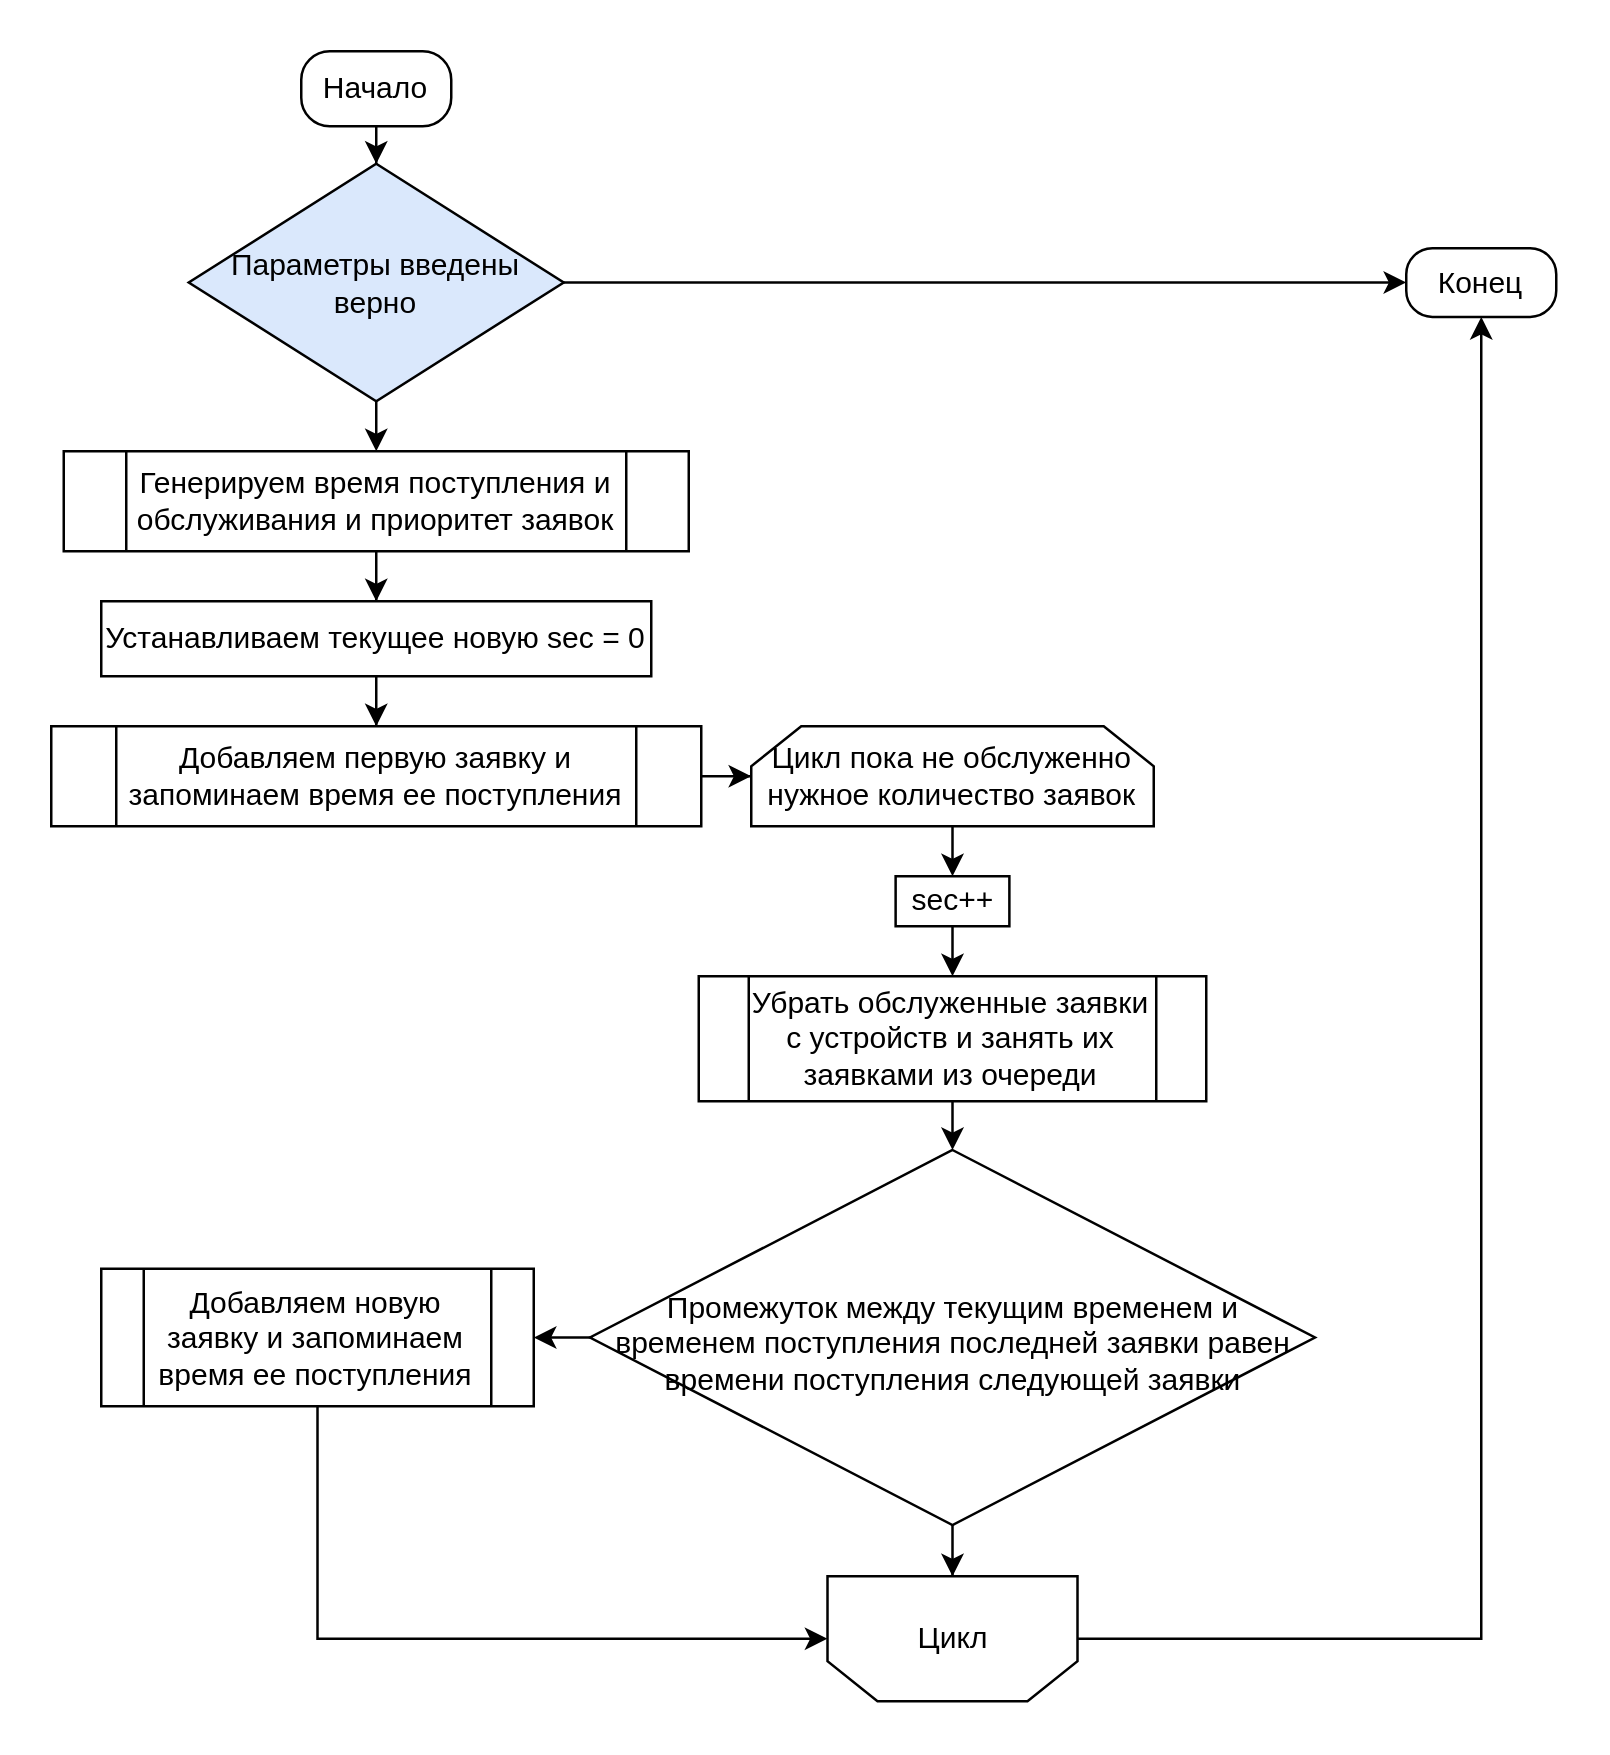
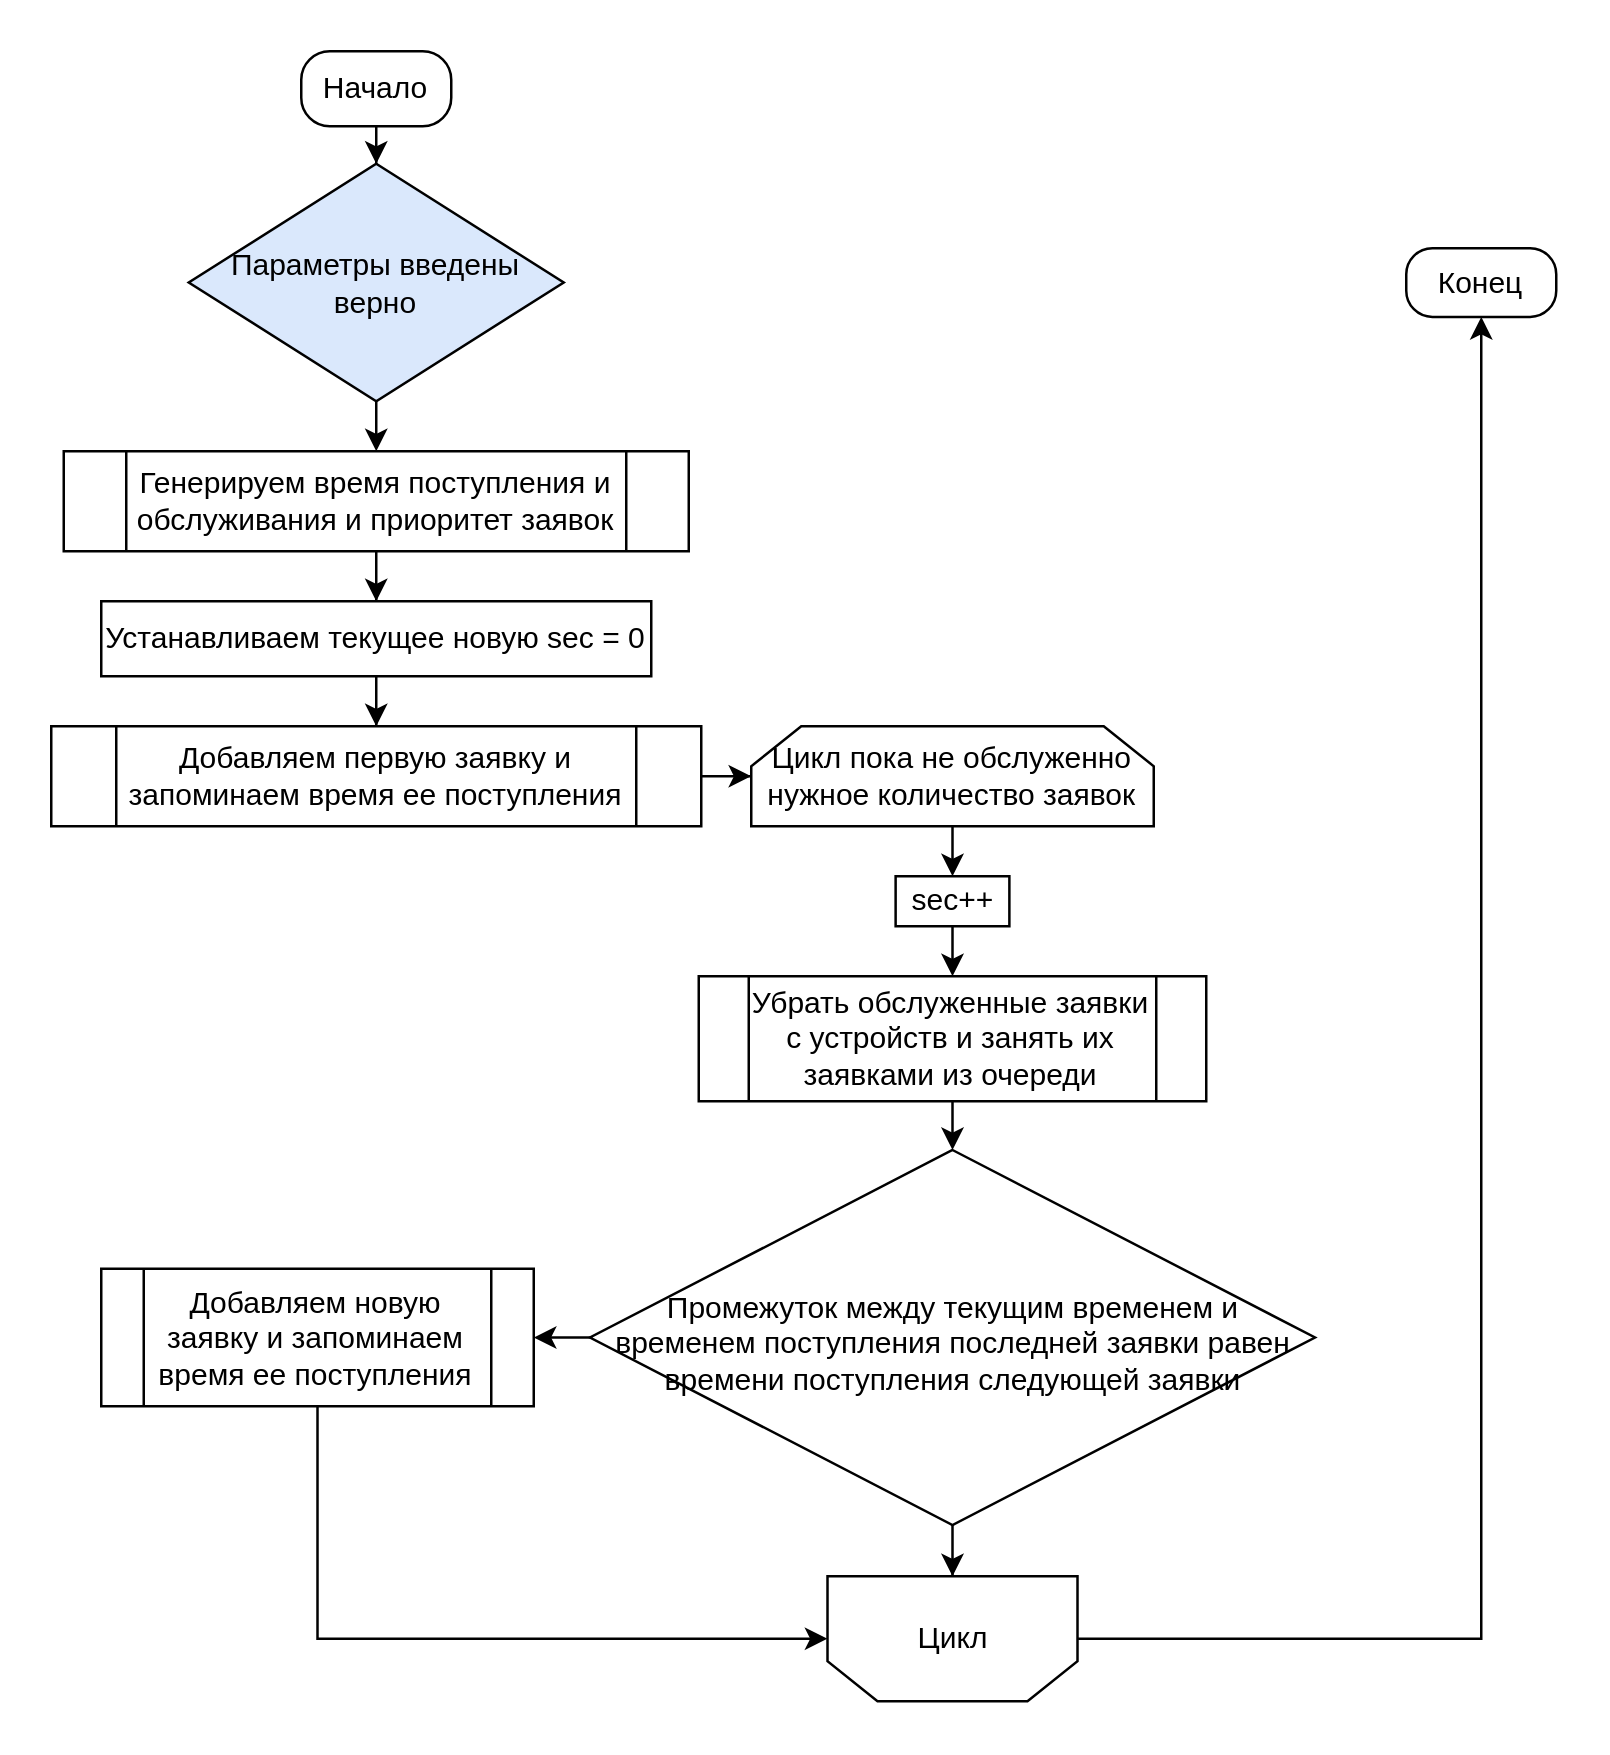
(977, 283) -> none
